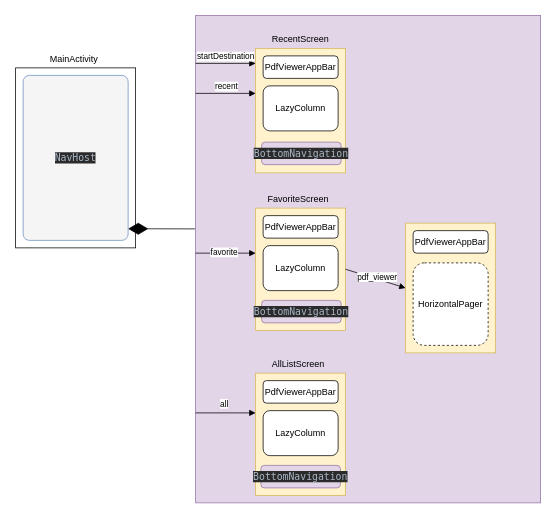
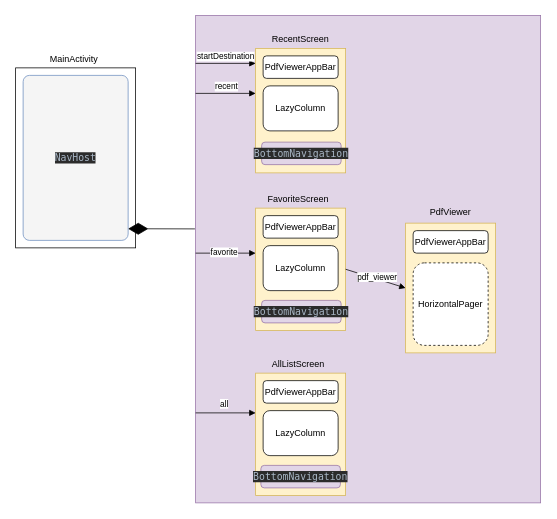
none -> (450, 212)
